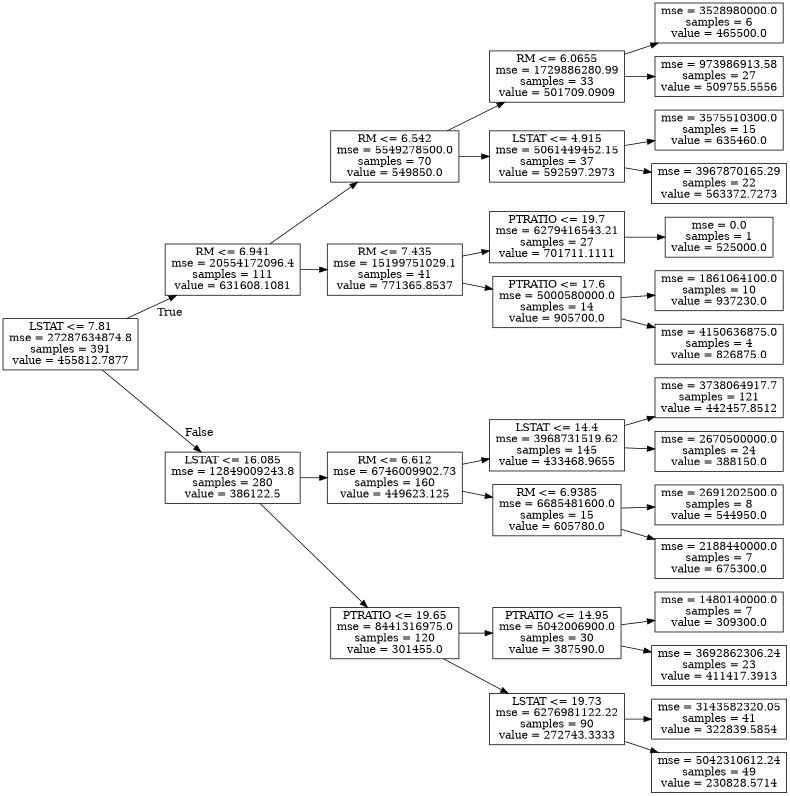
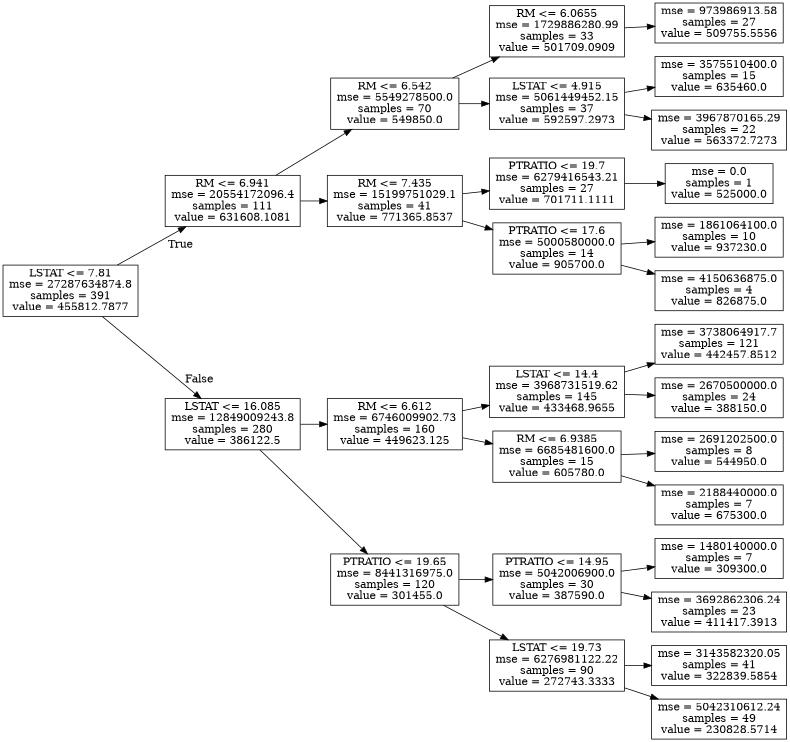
(719, 23) -> none
(719, 130) -> (719, 77)
